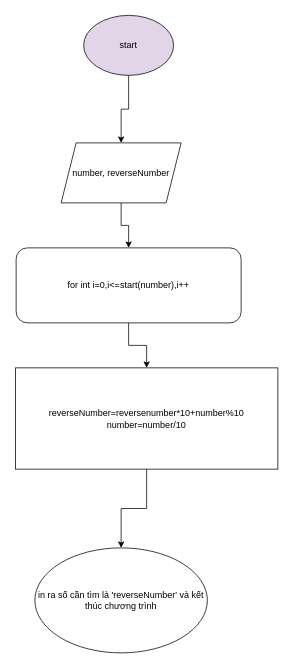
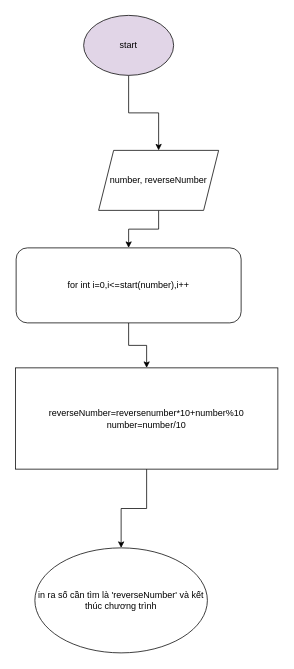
(121, 173) -> (159, 180)
